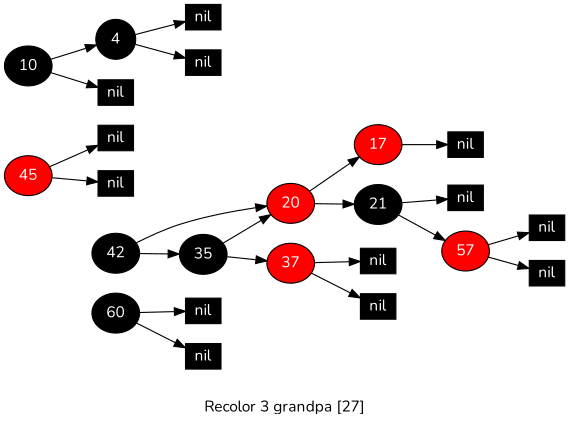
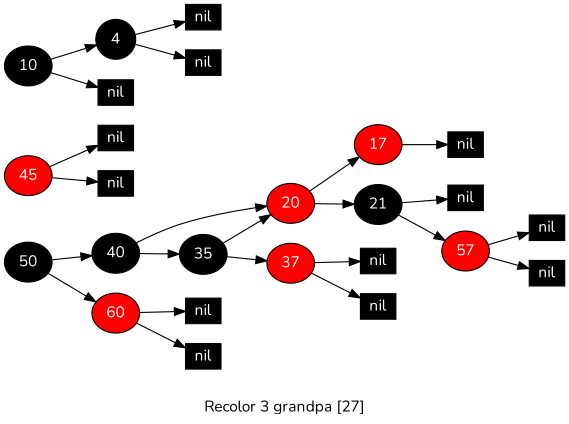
(116, 253) -> (116, 253)
none -> (28, 262)
(116, 313) -> (116, 313)
